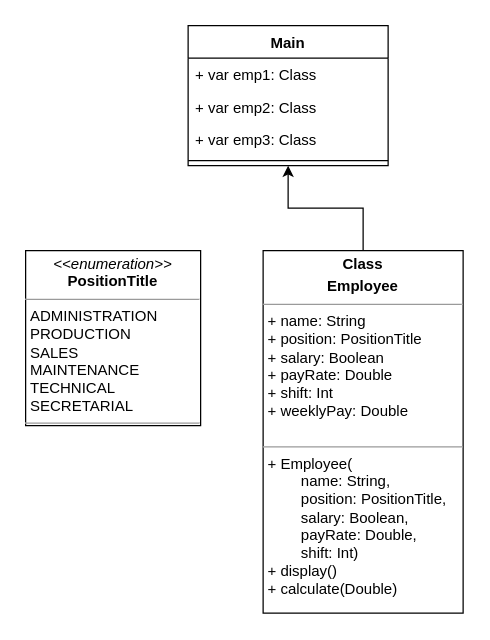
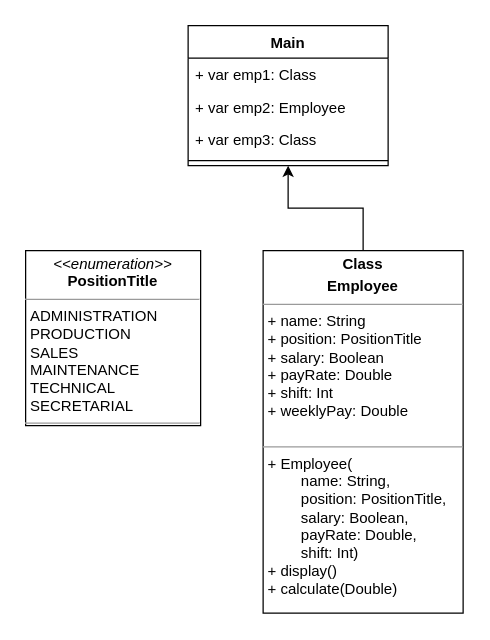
(257, 108) -> (269, 108)
